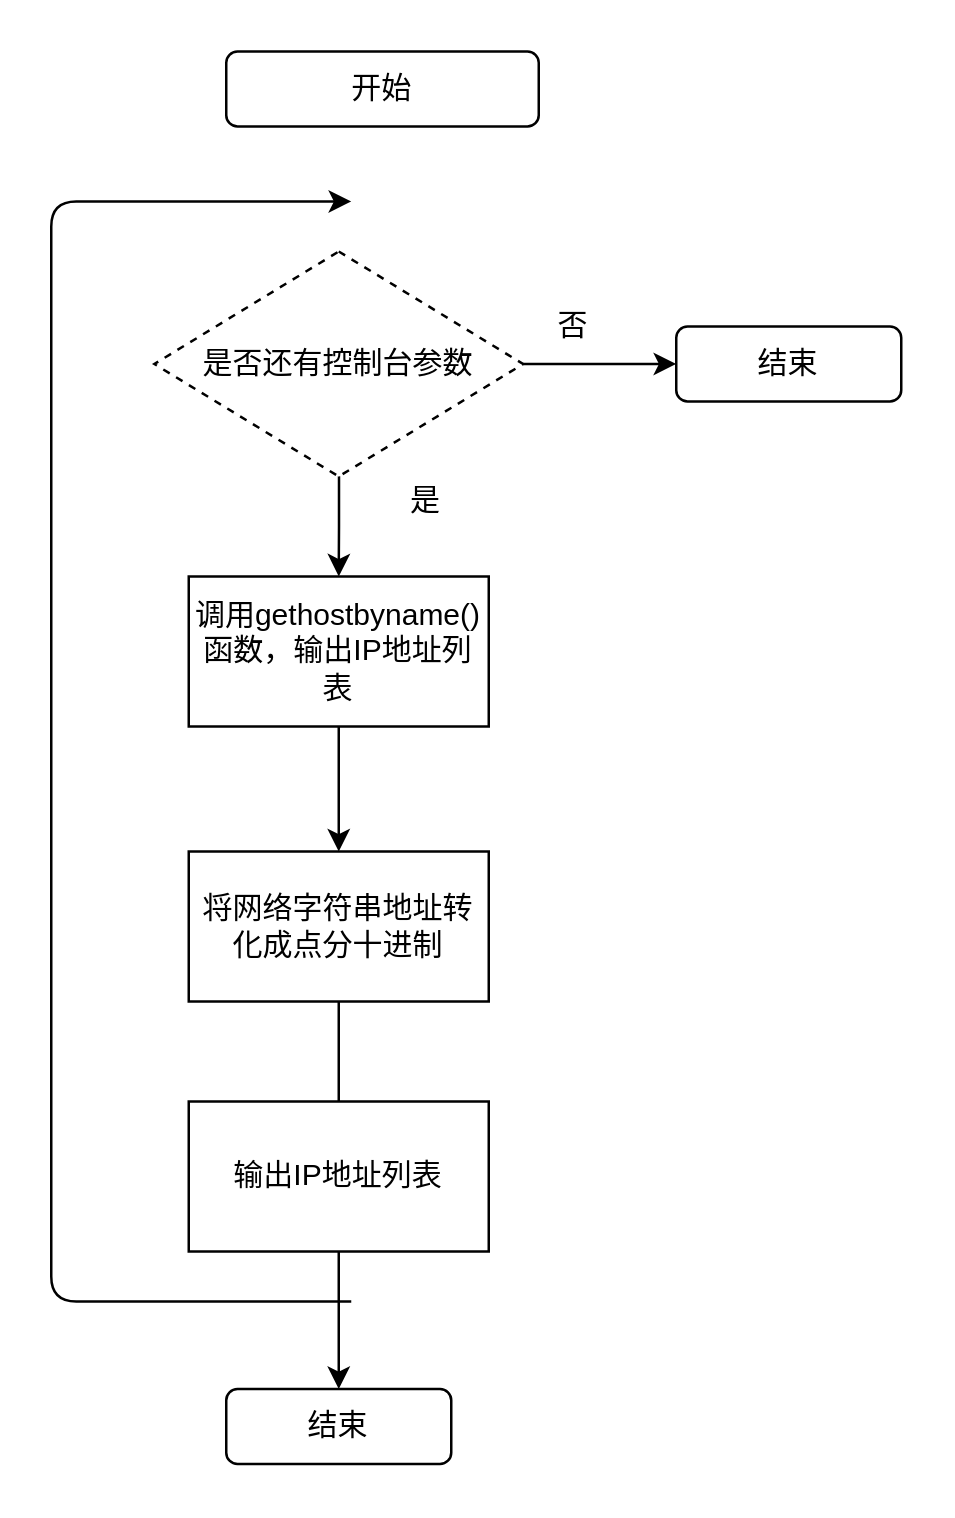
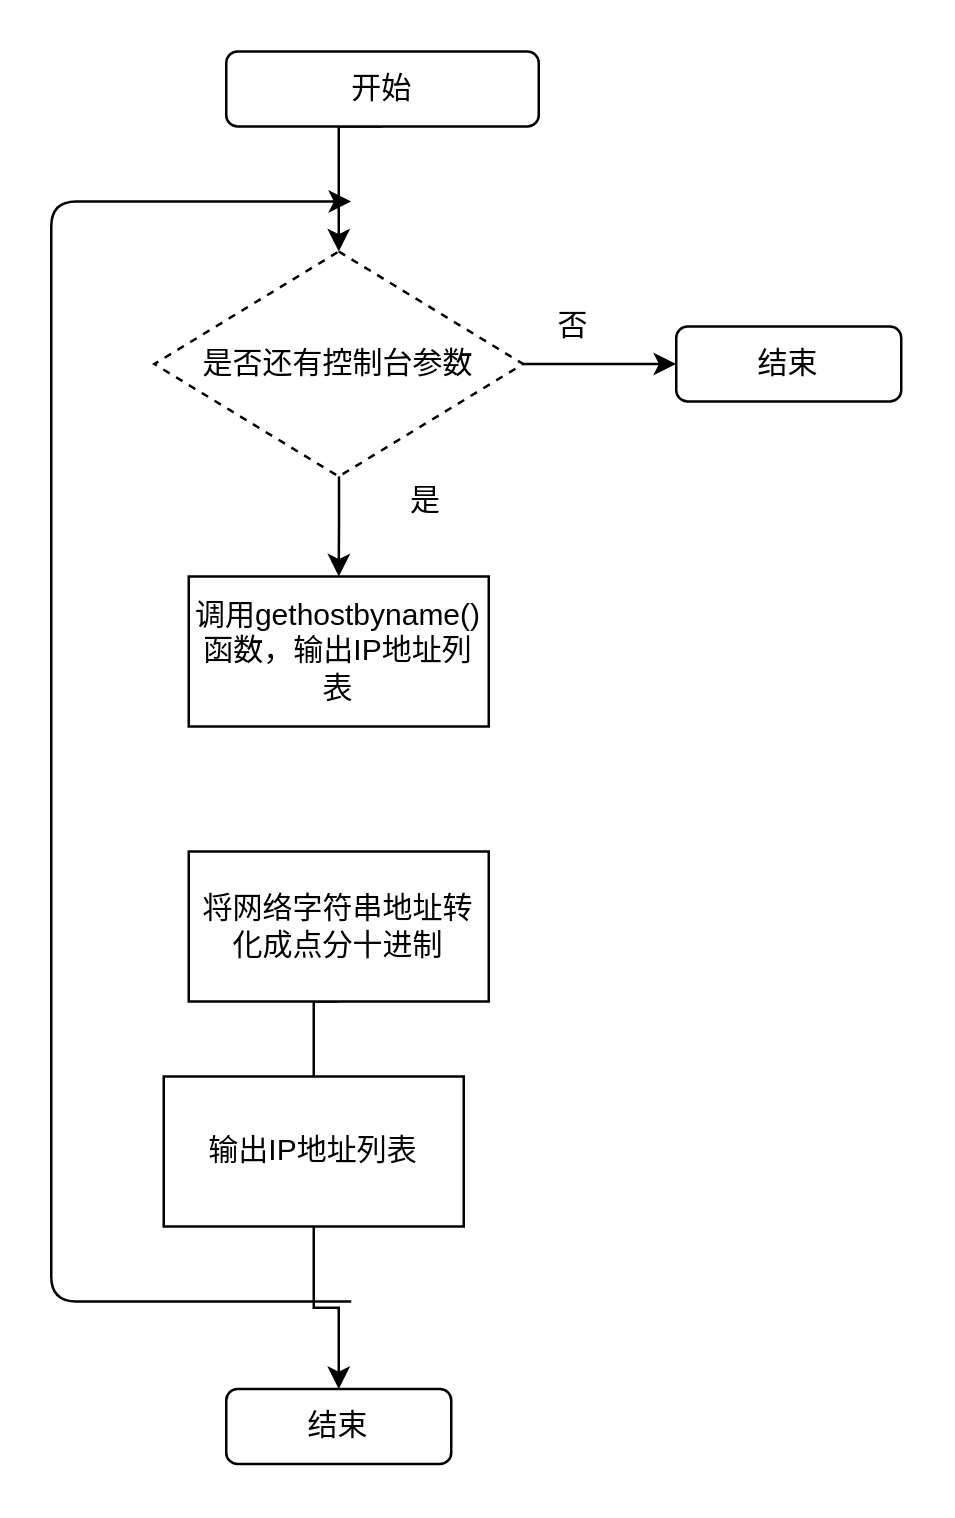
none -> (339, 160)
(339, 780) -> none
(339, 1176) -> (314, 1151)
